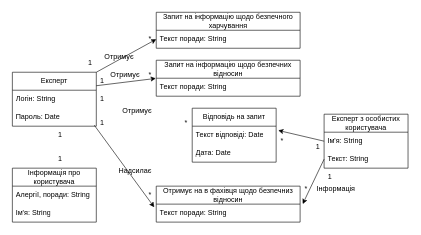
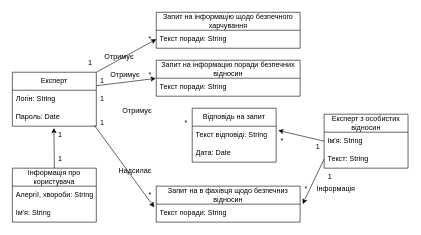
(228, 69) -> (228, 69)
(366, 123) -> (366, 123)
none -> (54, 133)
(235, 135) -> (235, 135)
(55, 195) -> (55, 195)
(228, 195) -> (228, 195)
